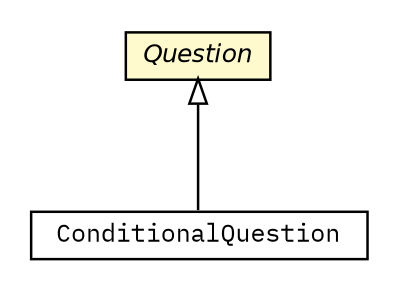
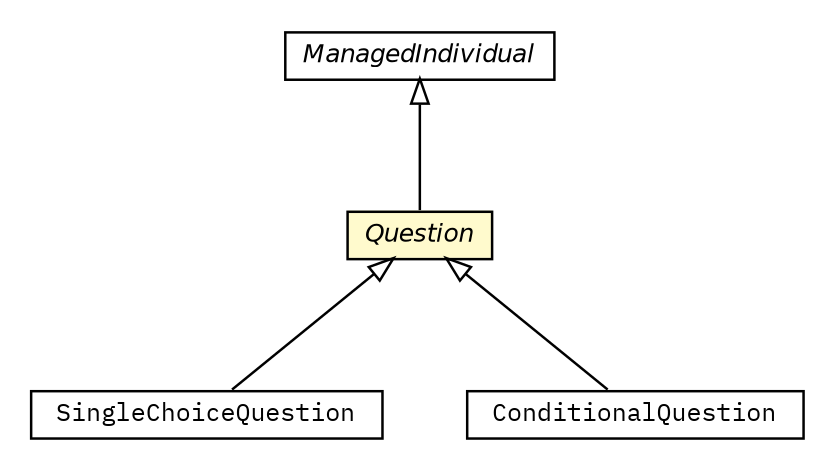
none -> (420, 55)
none -> (206, 414)
